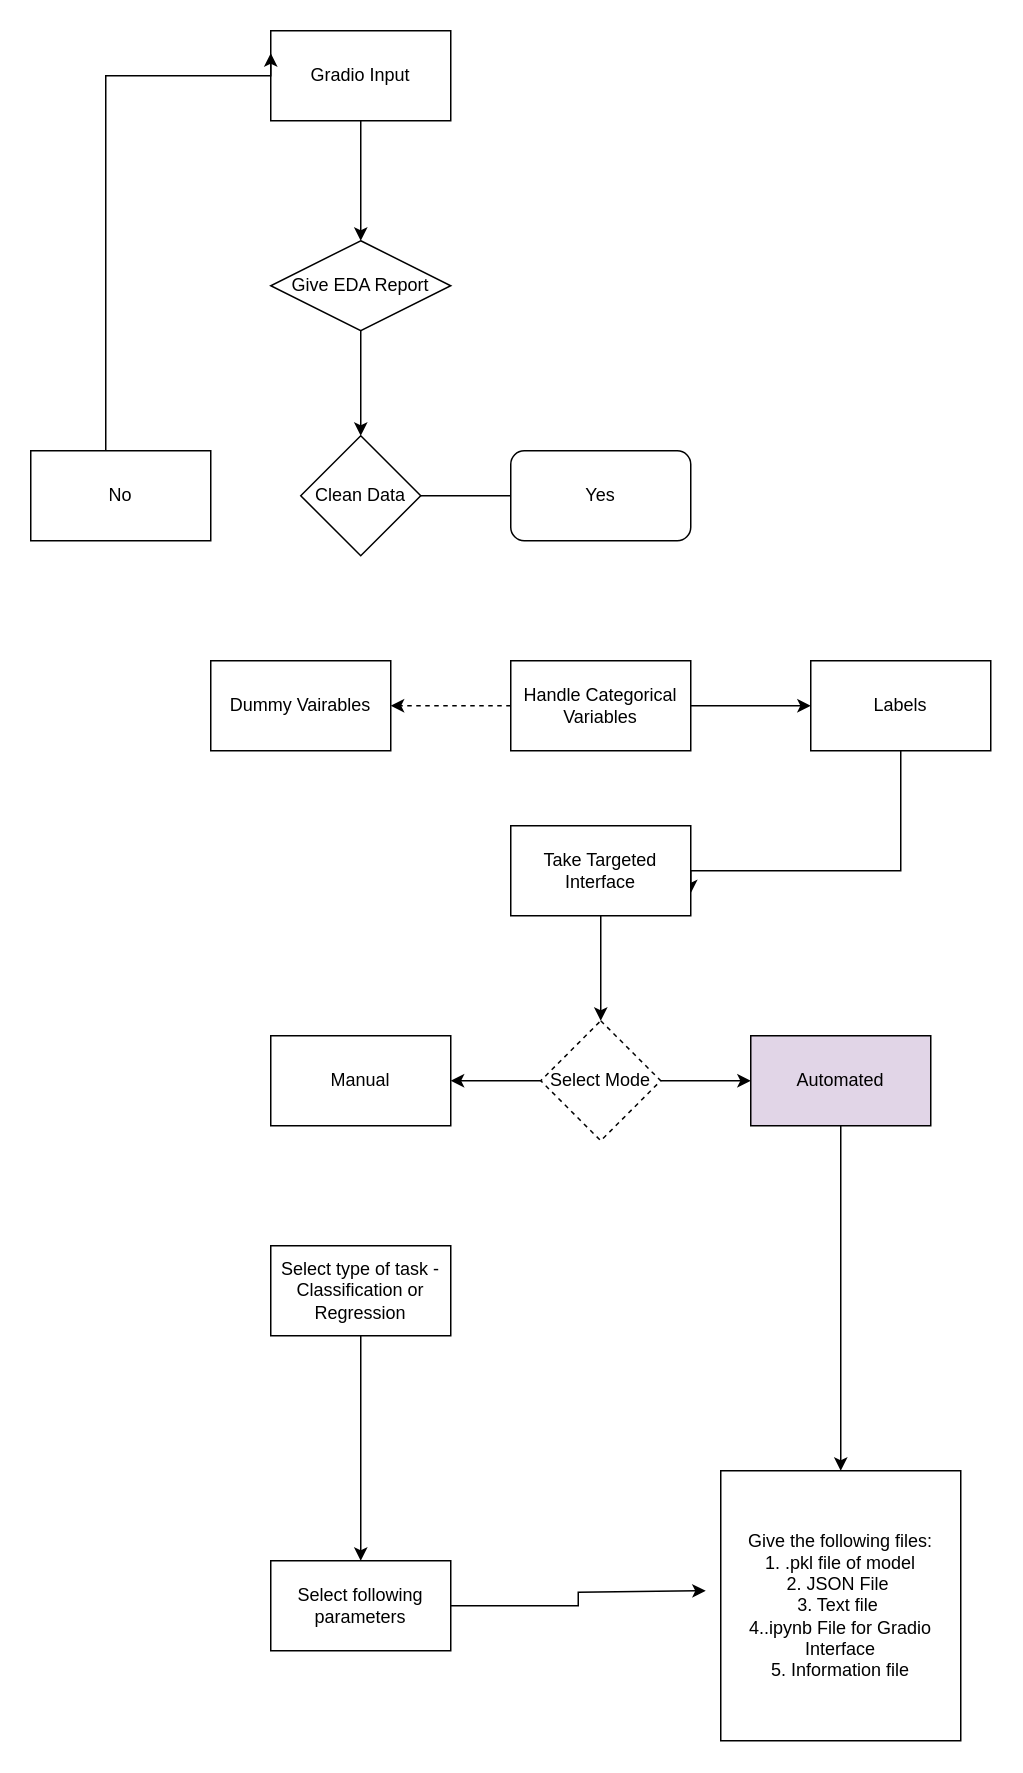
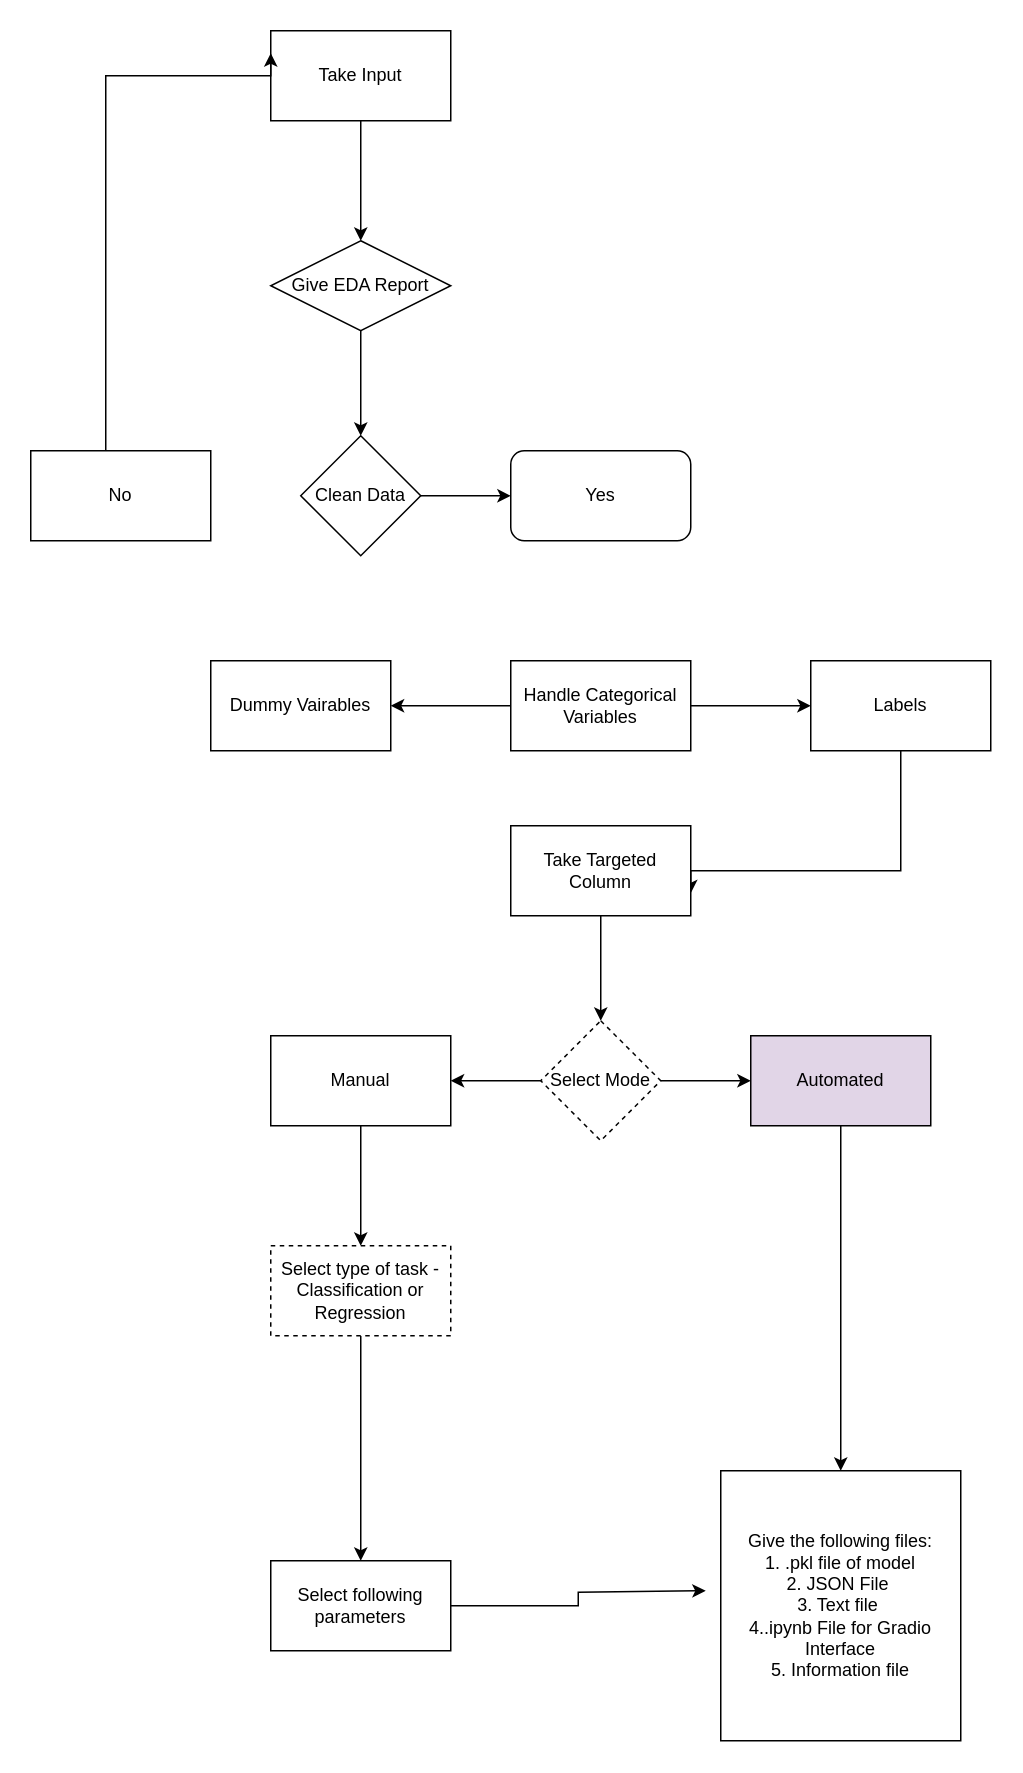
(361, 76) -> (361, 76)
(503, 496) -> (499, 496)
(455, 706) -> (455, 706)
(601, 871) -> (601, 871)
none -> (361, 1181)
(361, 1291) -> (361, 1291)
